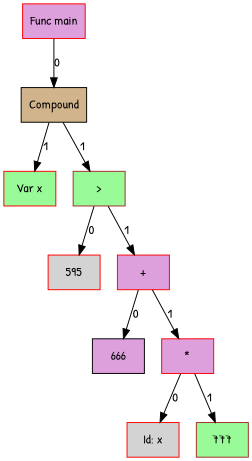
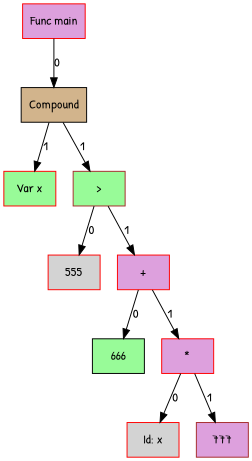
(74, 272) -> (74, 272)
(118, 356) -> (118, 356)
(222, 440) -> (222, 440)
